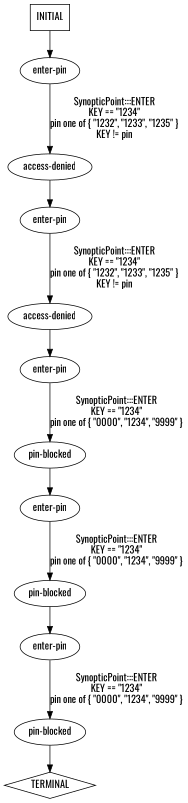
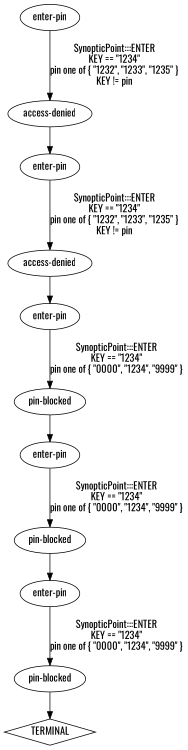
(50, 18) -> none
